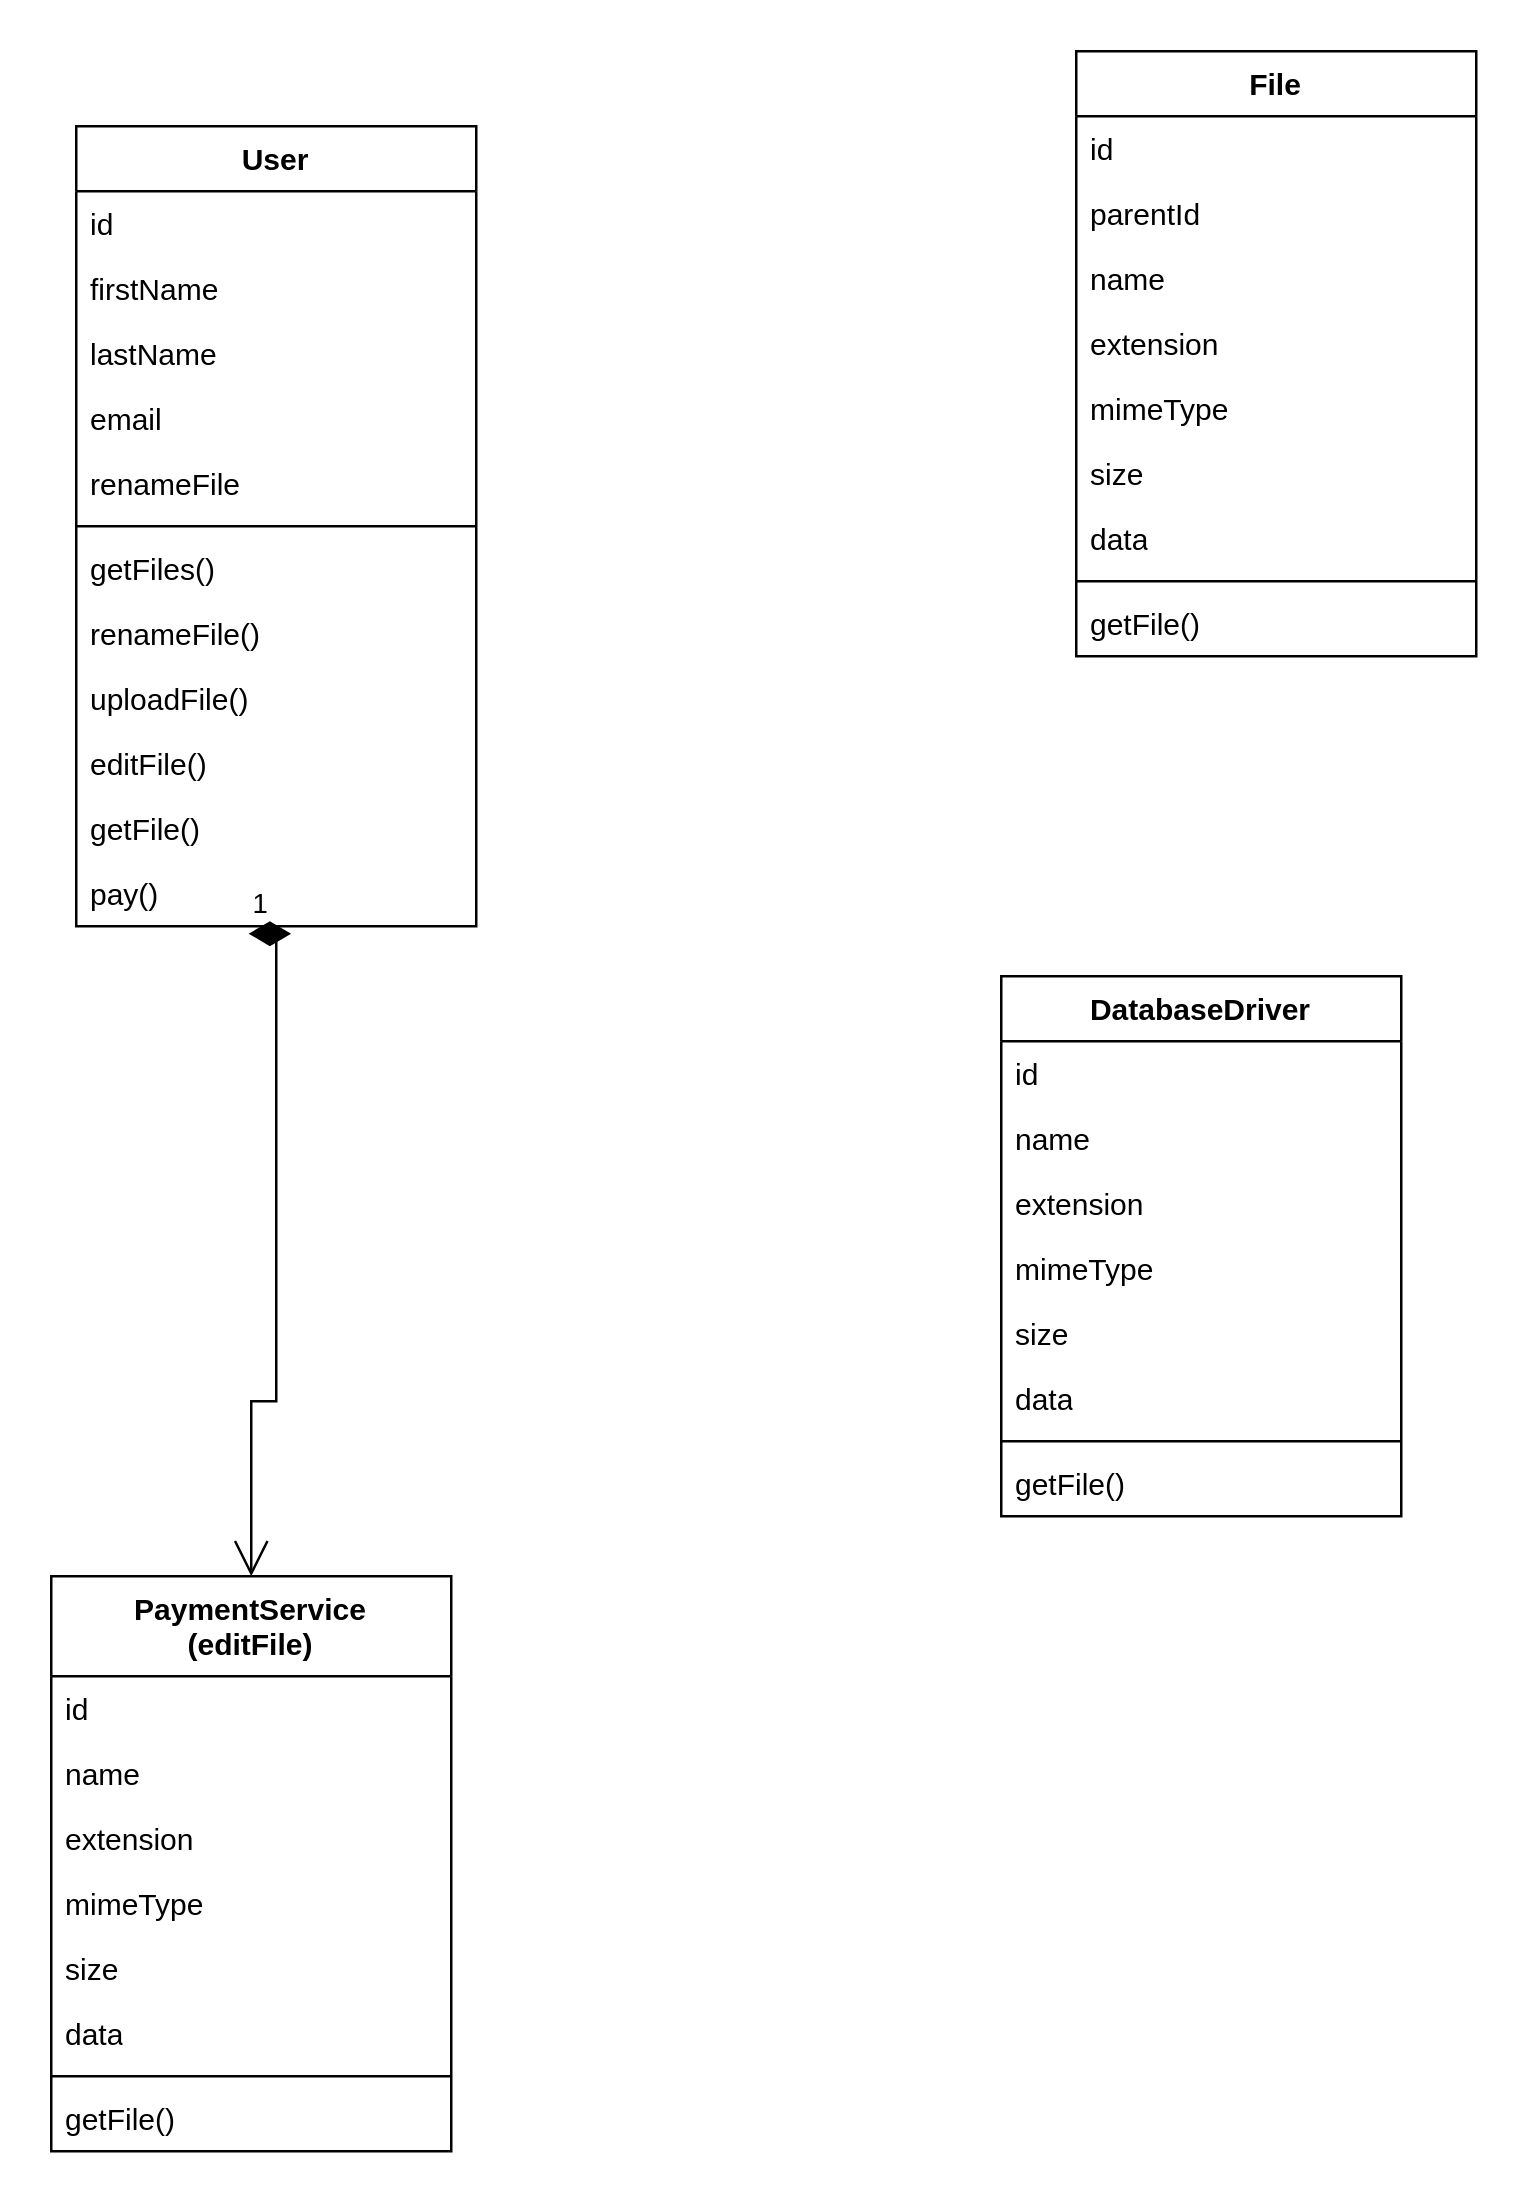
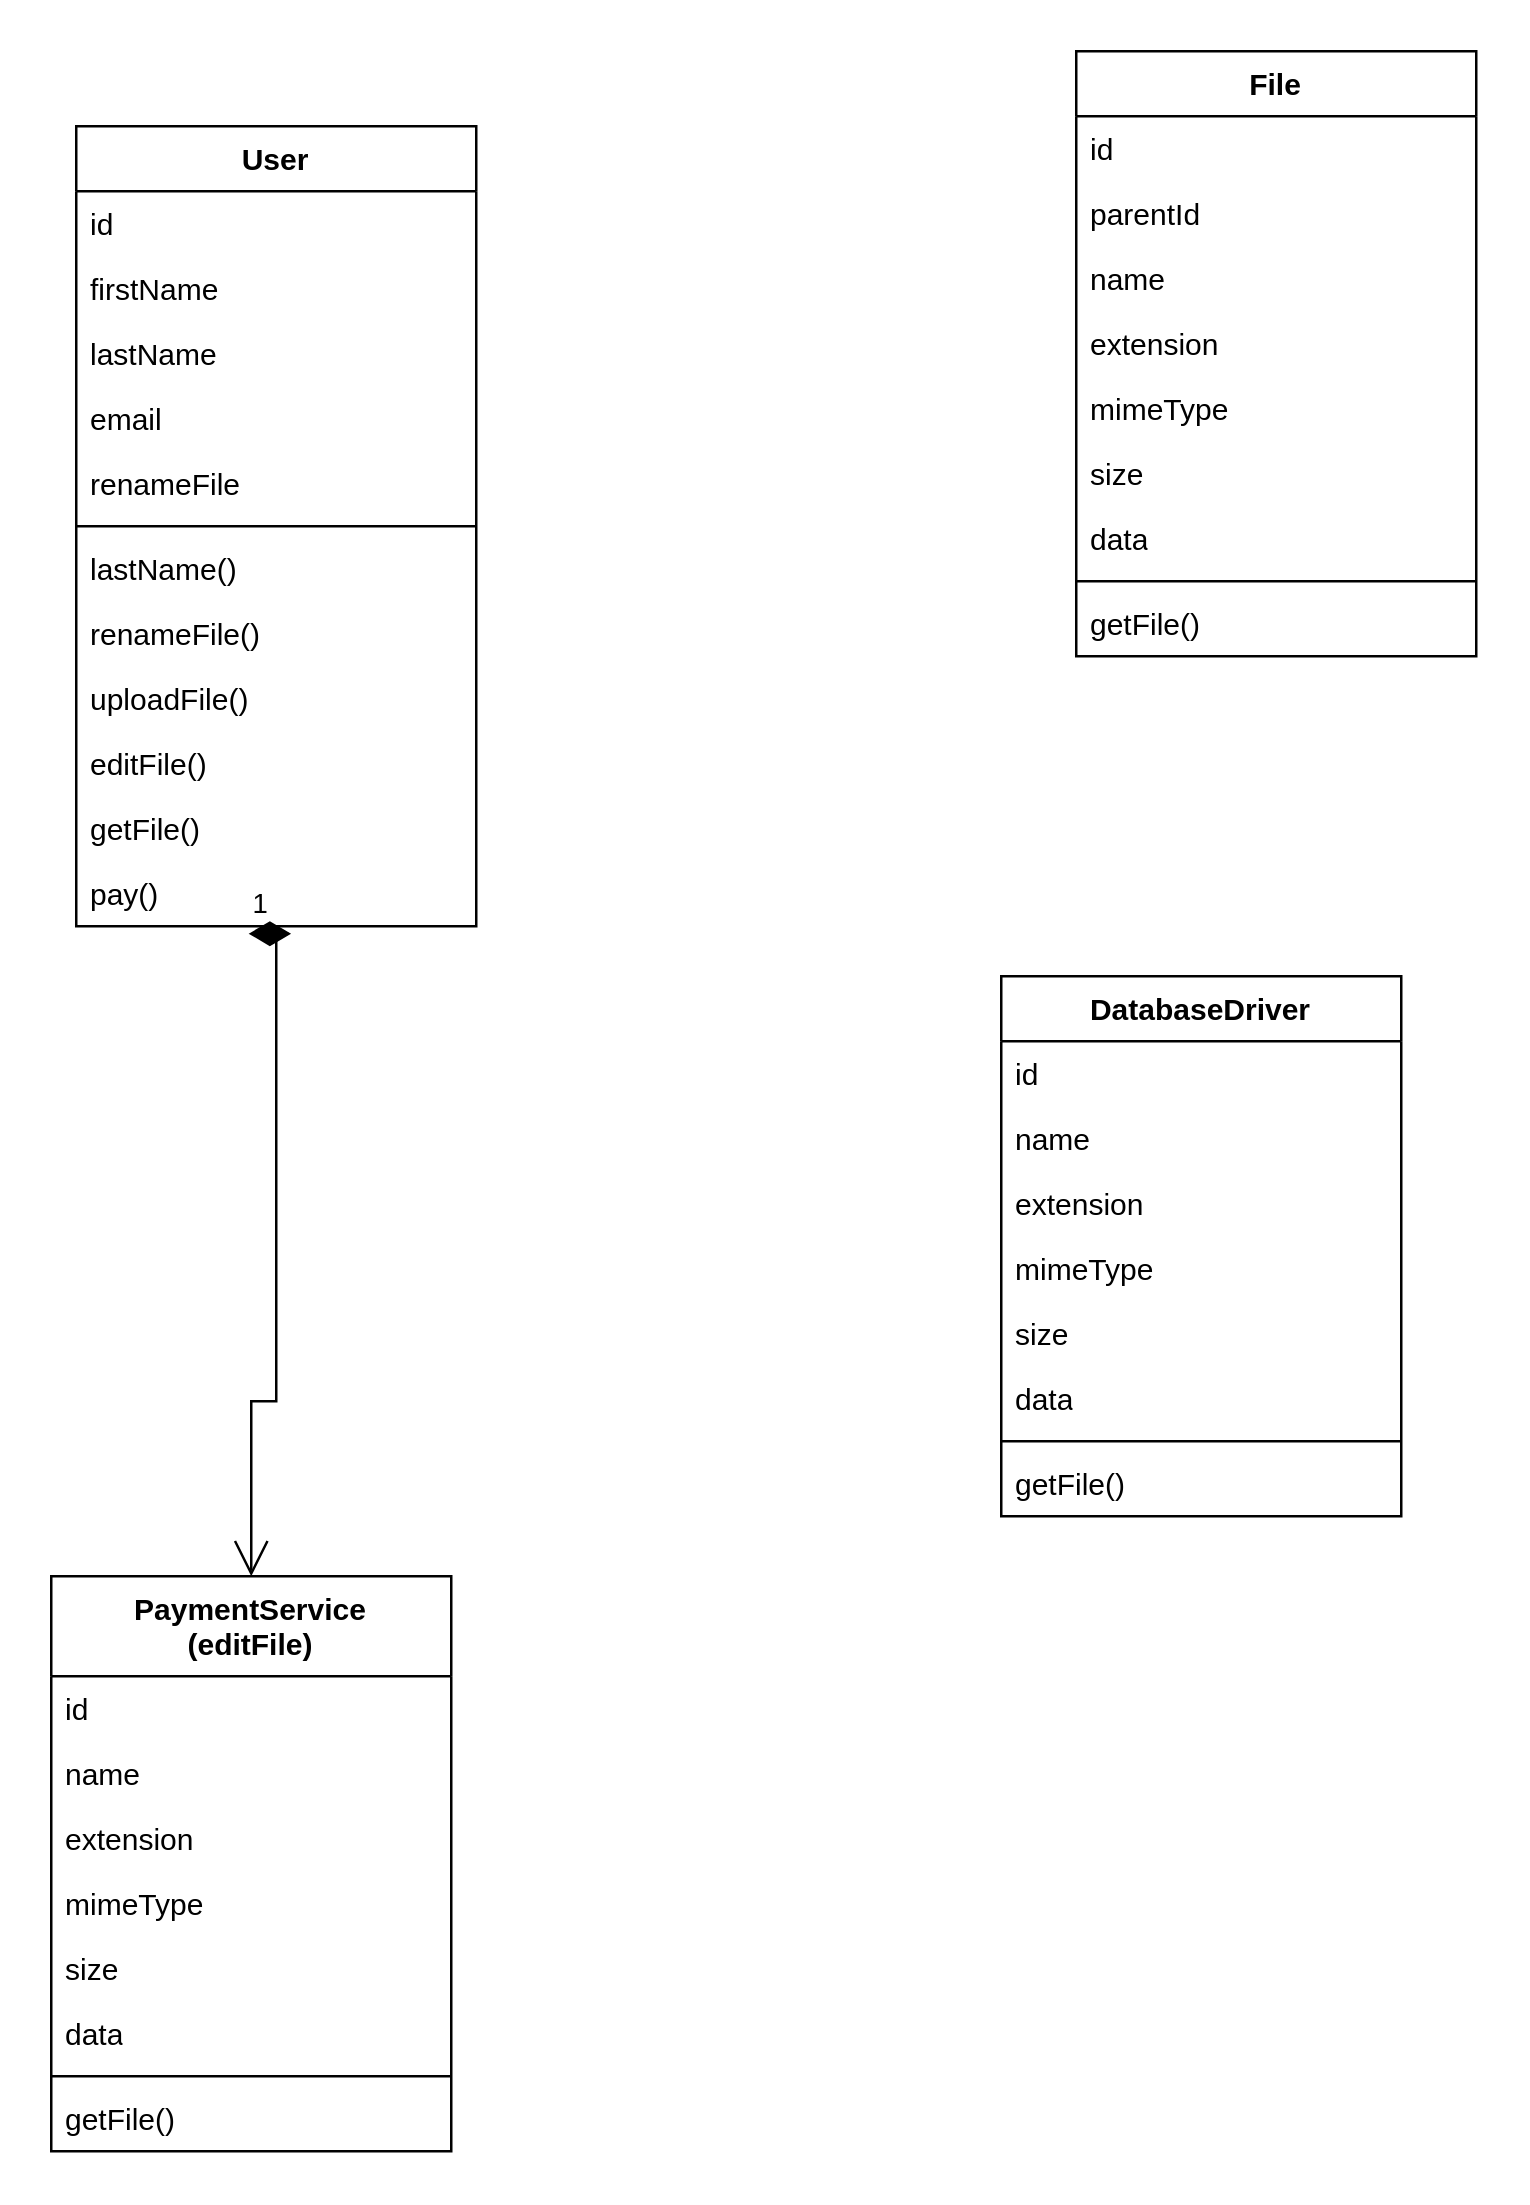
(167, 572) -> (171, 572)
